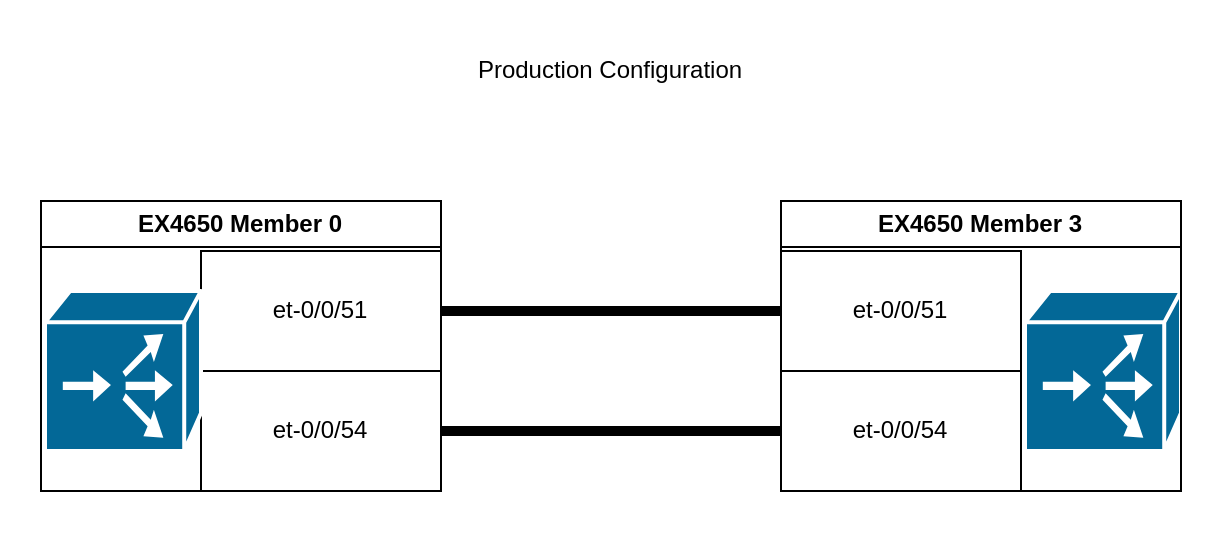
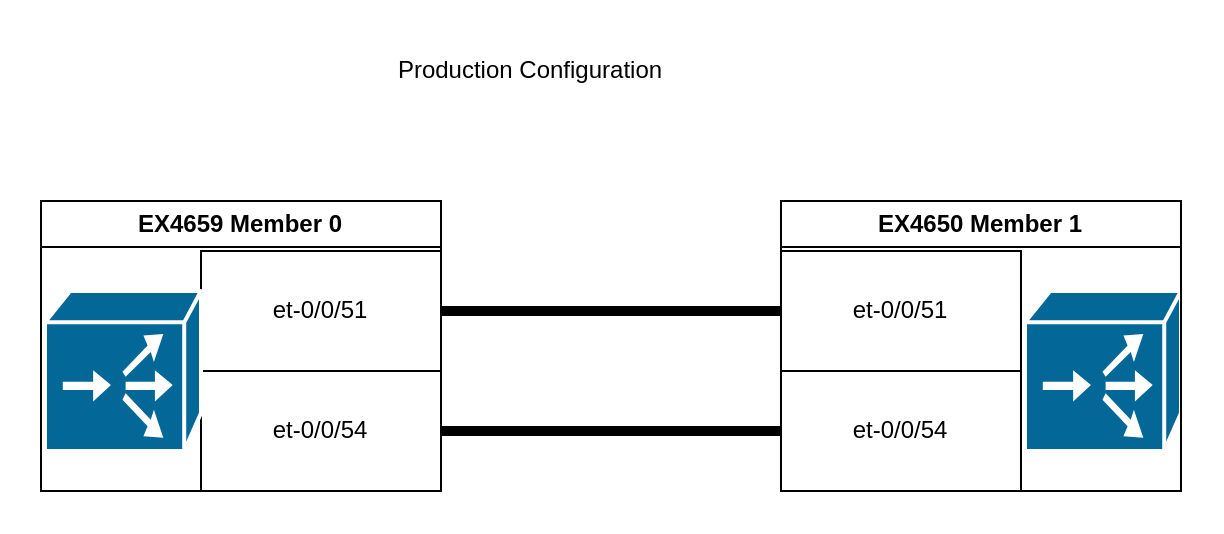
(611, 71) -> (531, 71)
(241, 225) -> (241, 225)
(981, 225) -> (981, 225)
